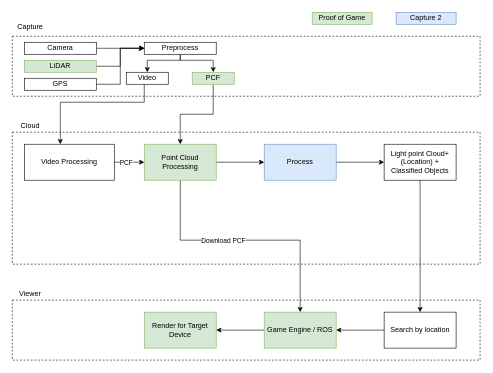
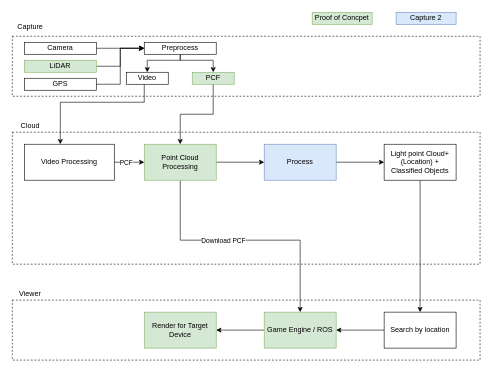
(342, 18) -> (342, 18)
